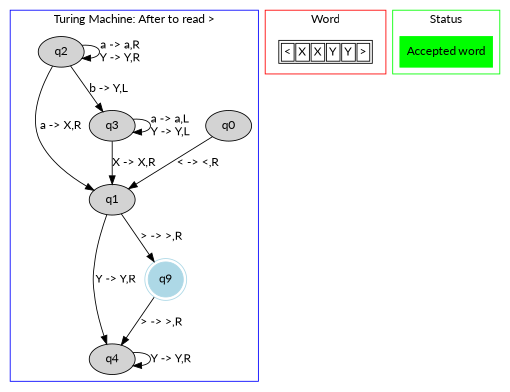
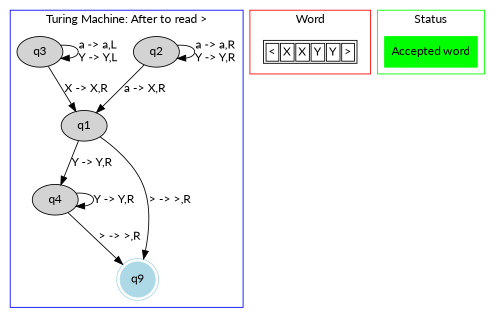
(84, 85) -> none
(229, 126) -> none
(140, 318) -> (92, 236)
